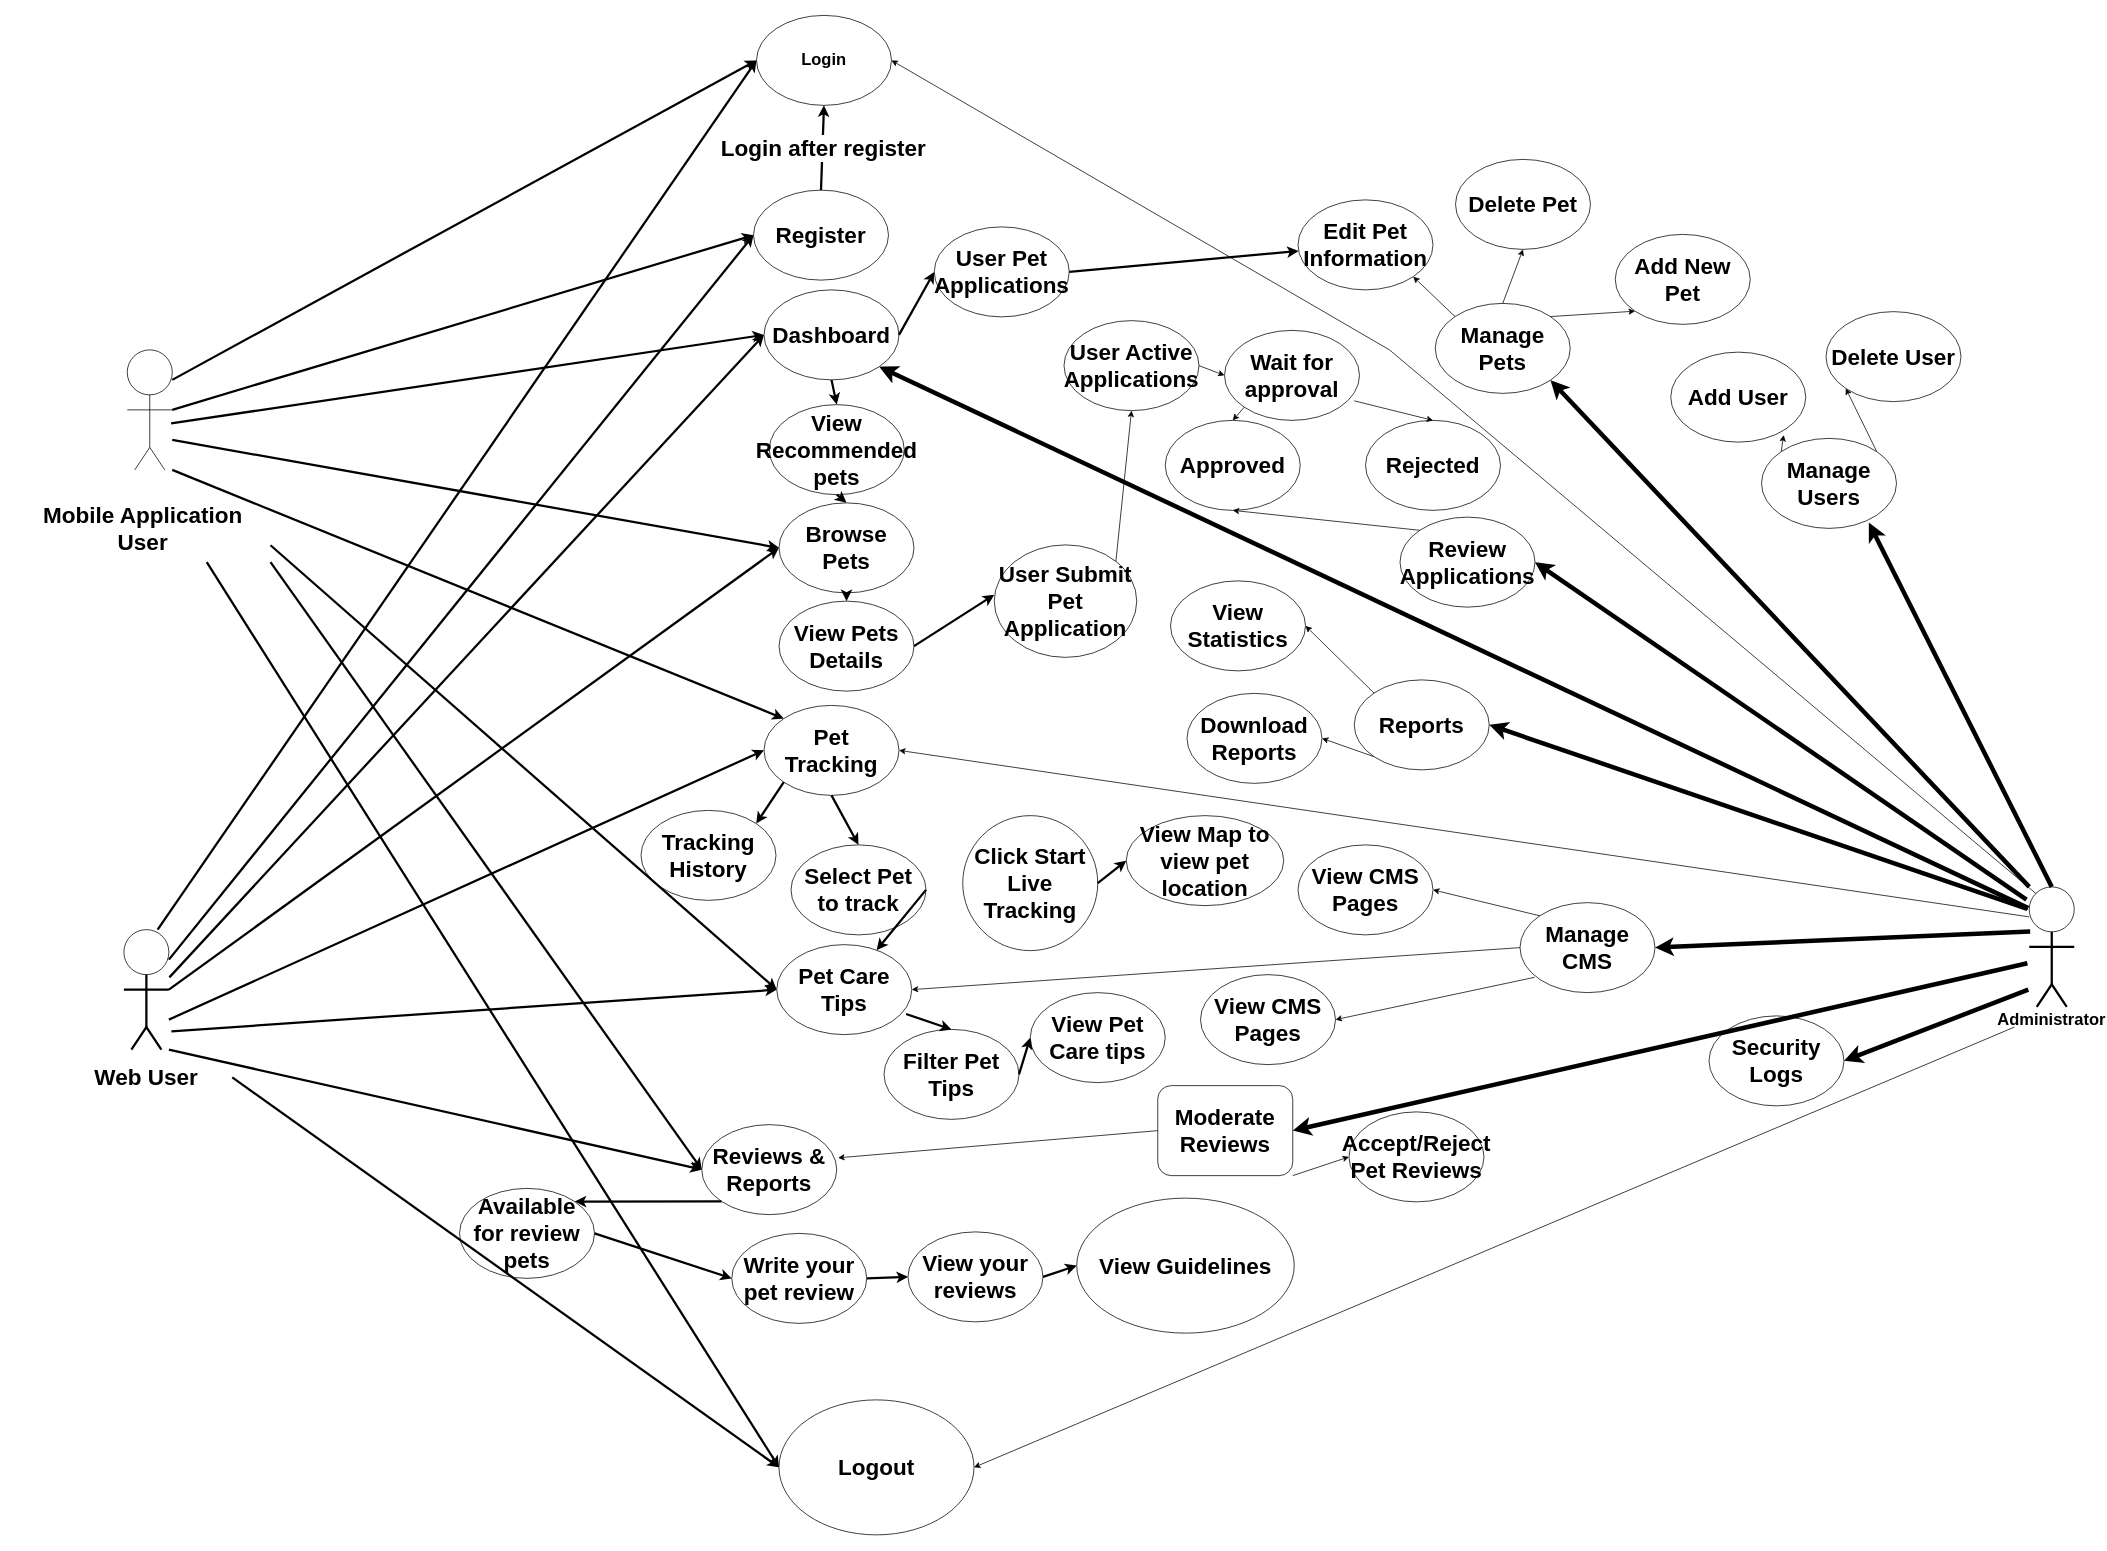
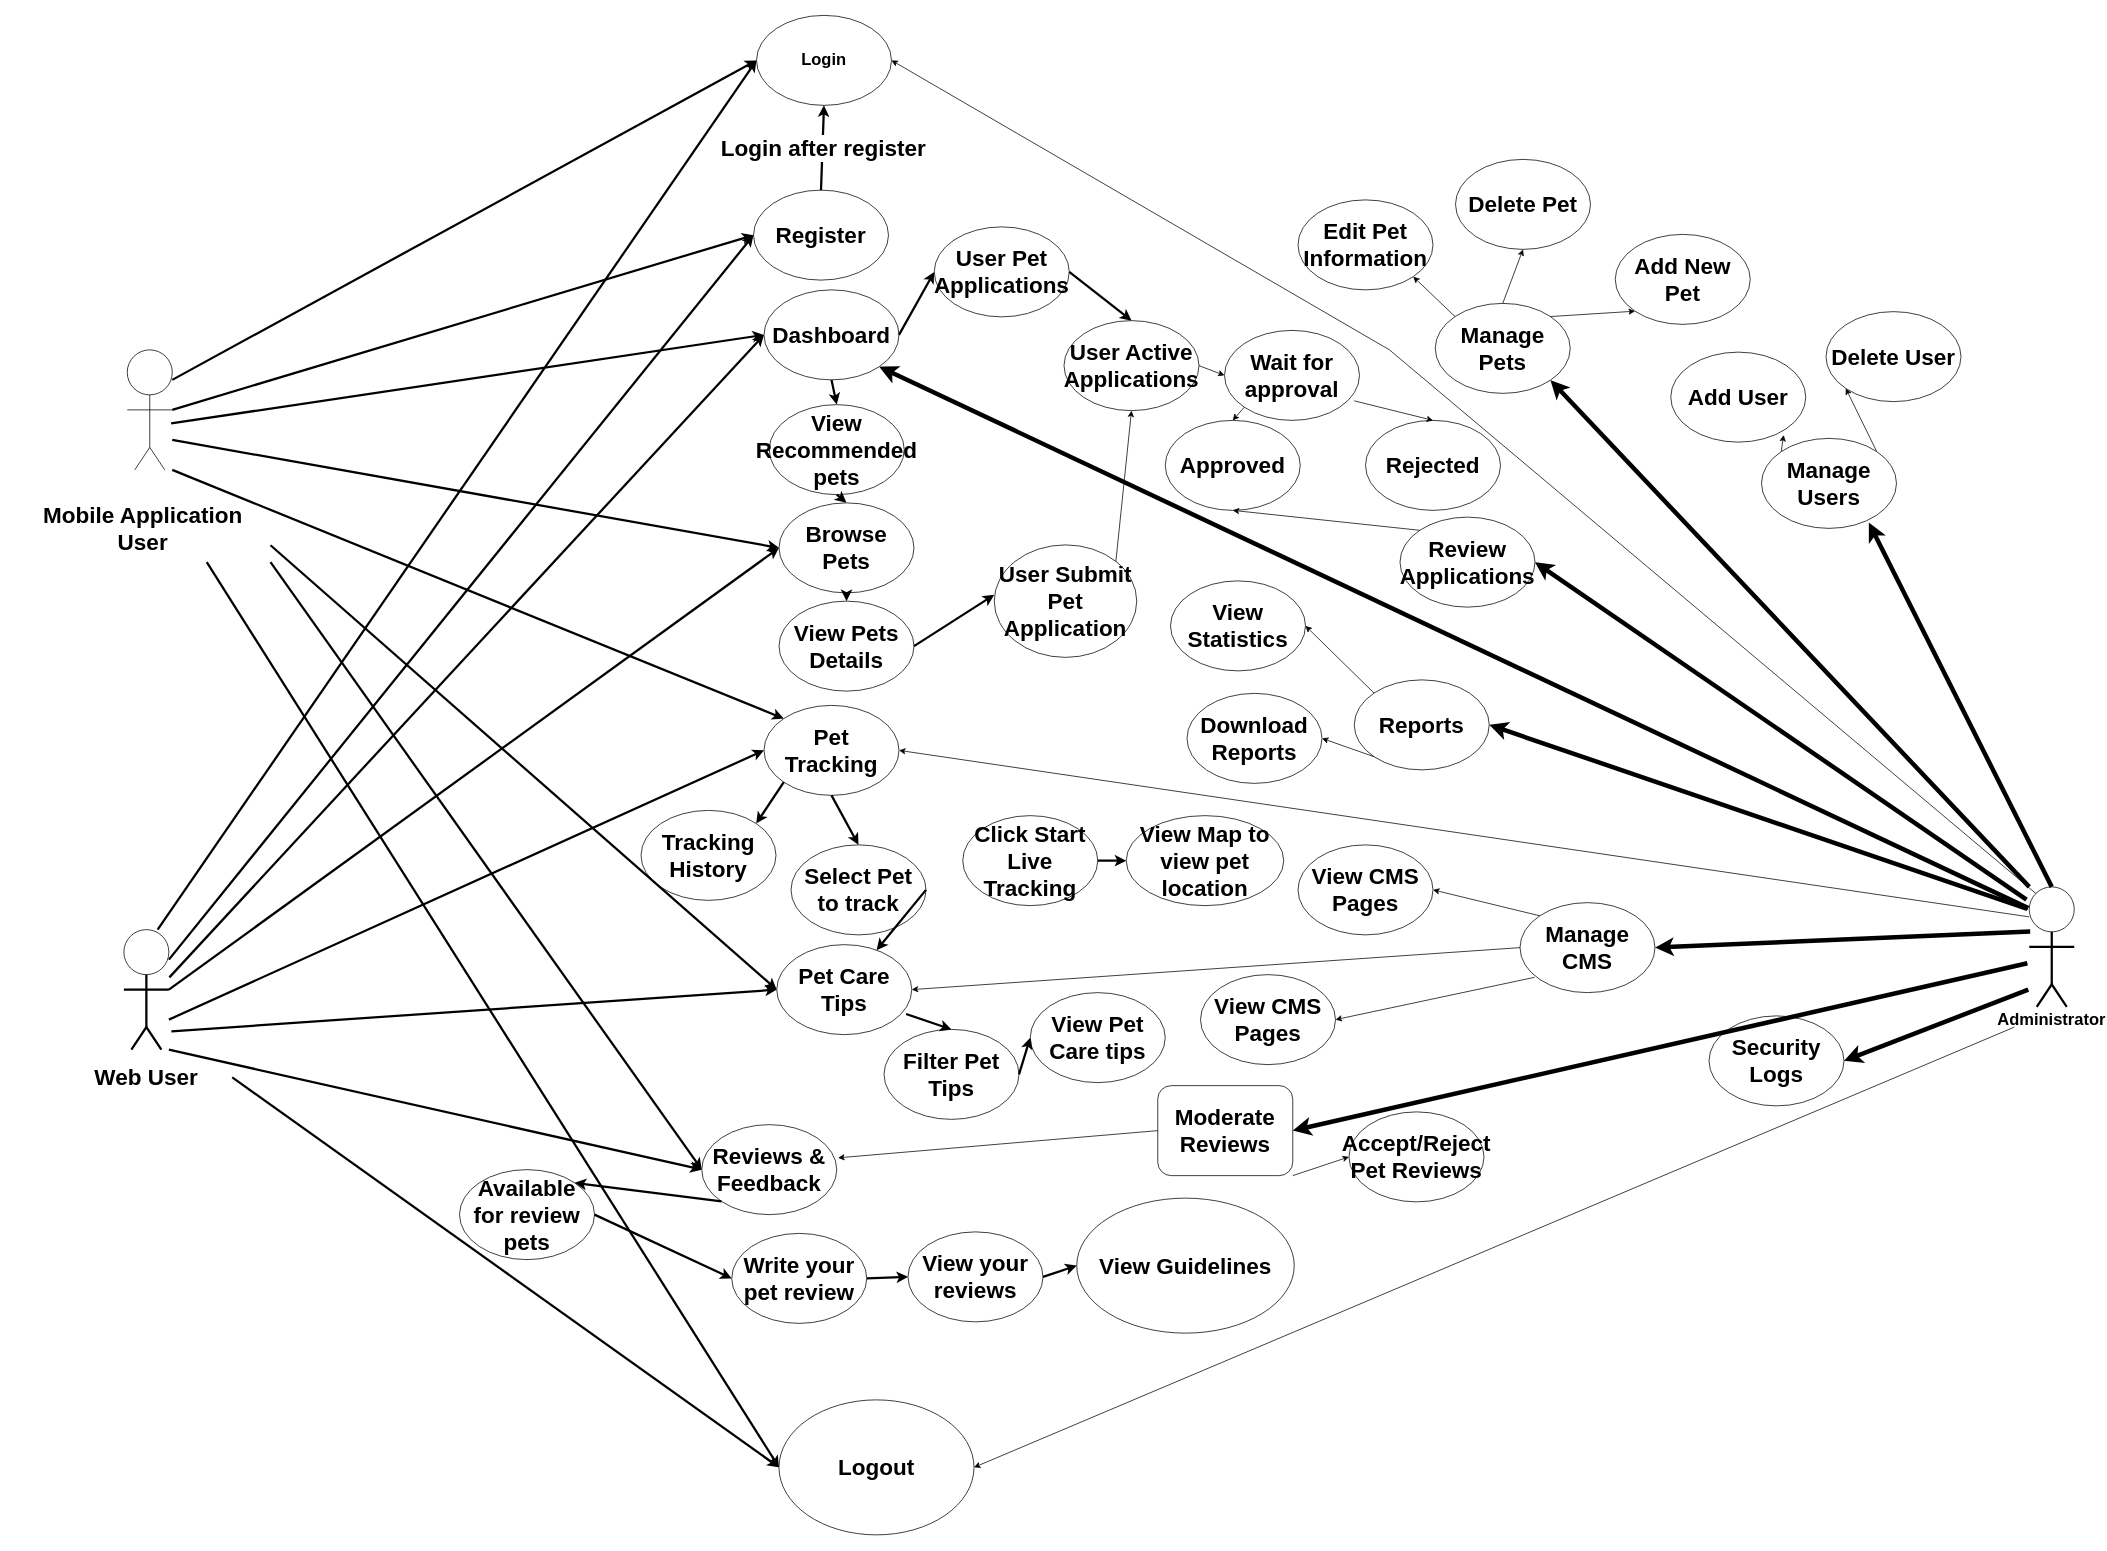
(1180, 262) -> (1097, 294)
(1030, 883) -> (1030, 861)
(769, 1170) -> (769, 1170)
(527, 1233) -> (527, 1215)
